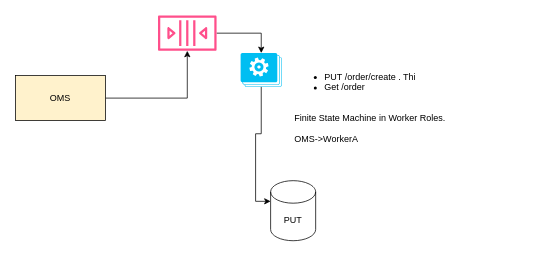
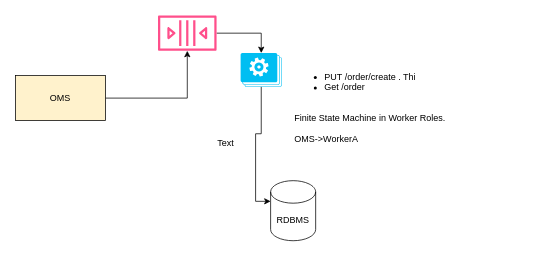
none -> (225, 143)
(293, 220) -> (293, 220)
